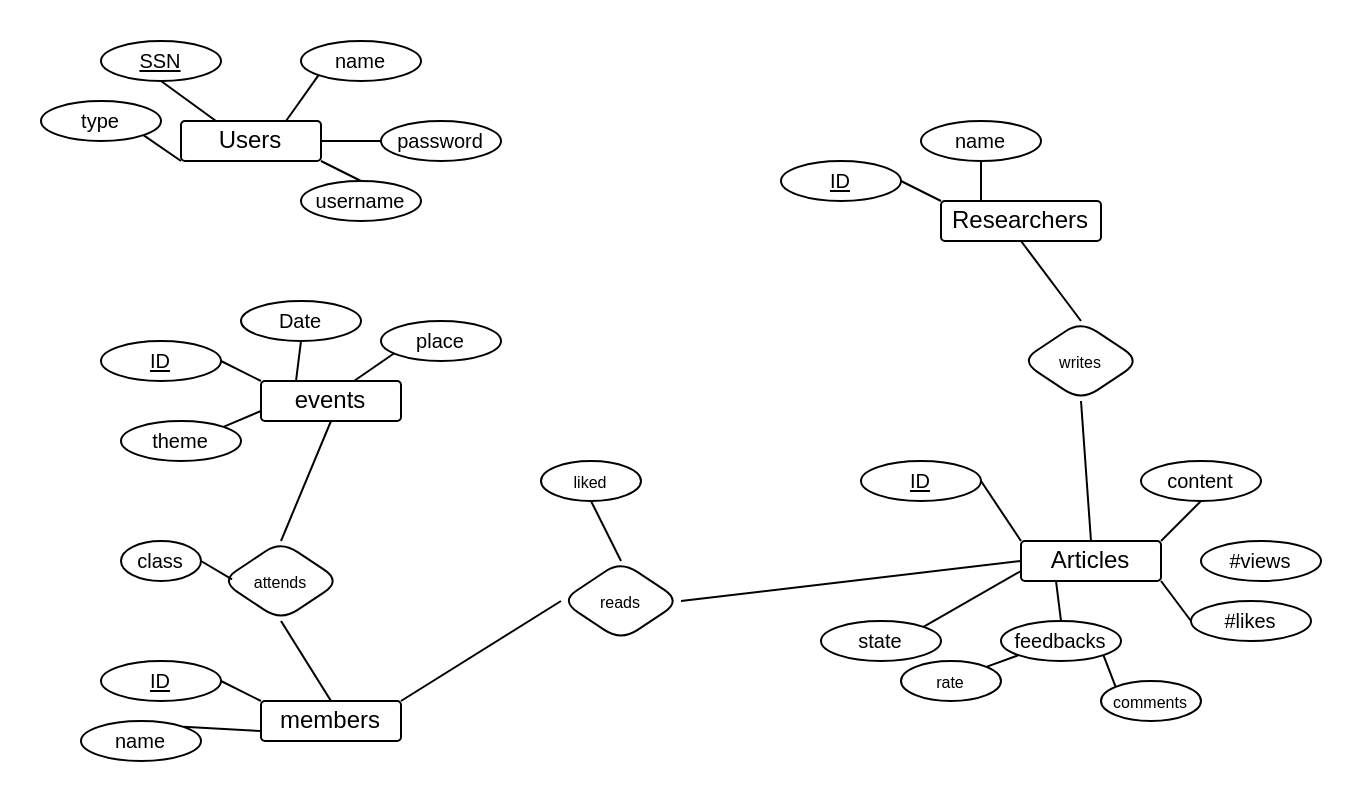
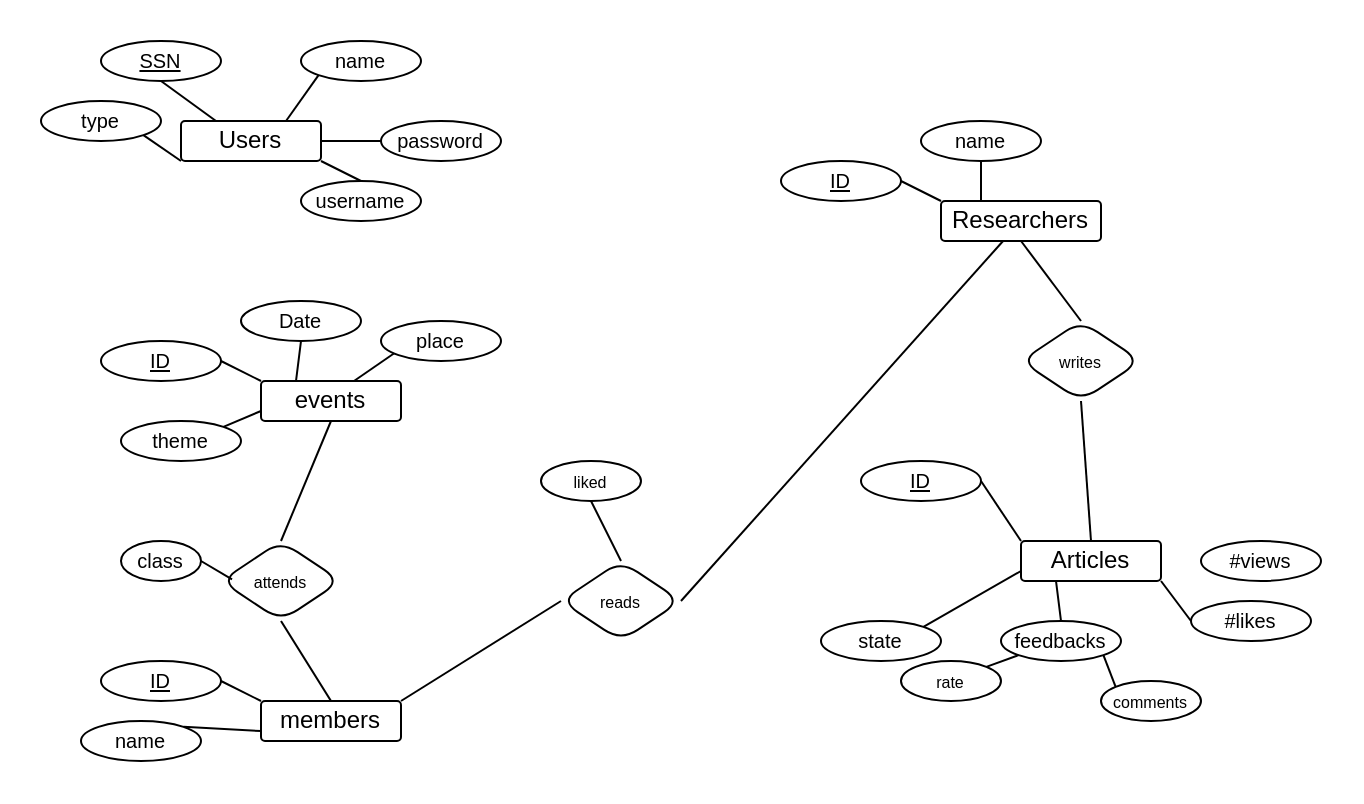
(1201, 481) -> none
(1181, 521) -> none
(851, 581) -> (842, 421)
